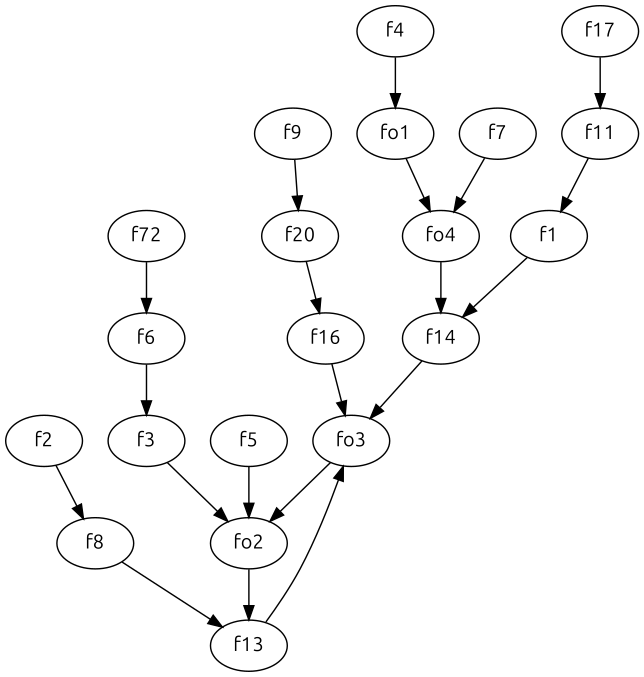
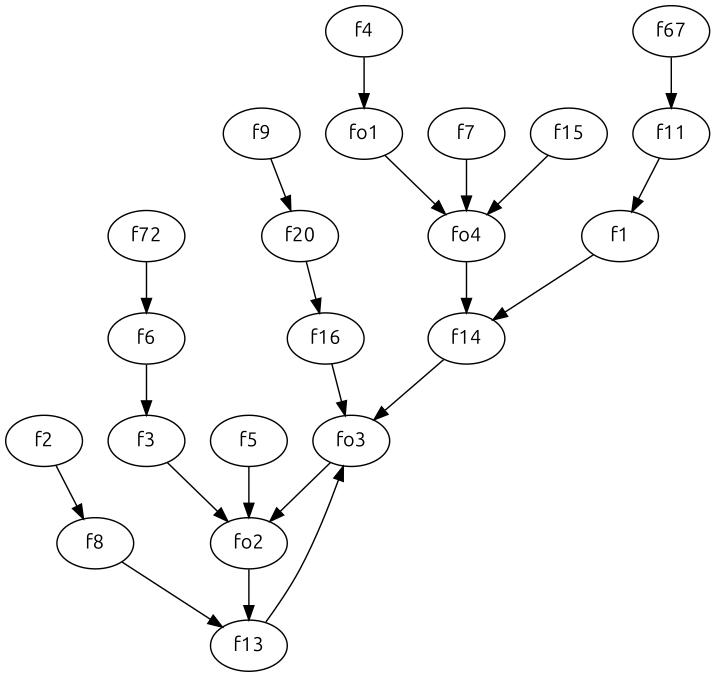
(600, 31) -> (671, 31)
none -> (569, 134)
